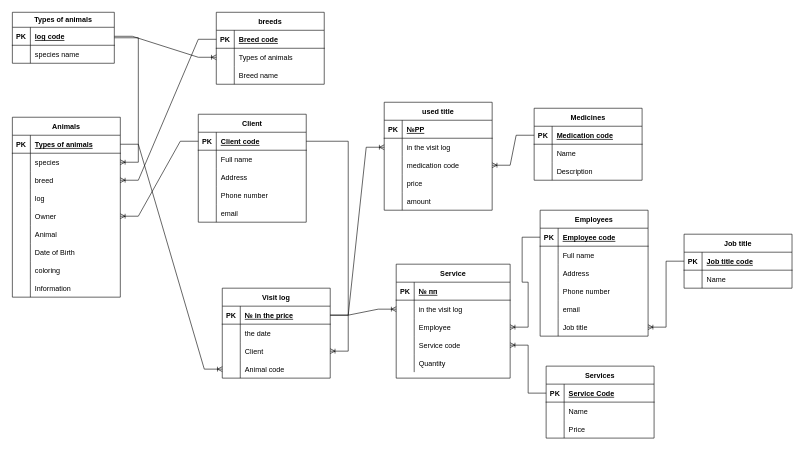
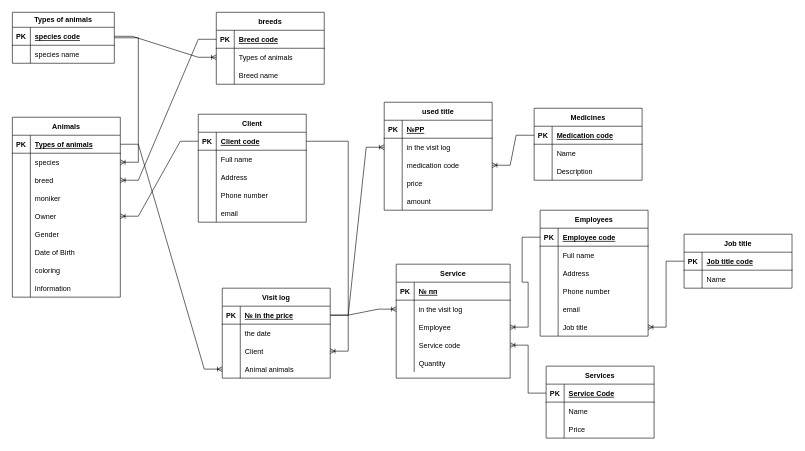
(49, 37) -> (57, 37)
(40, 199) -> (48, 199)
(45, 235) -> (47, 235)
(264, 370) -> (268, 370)
